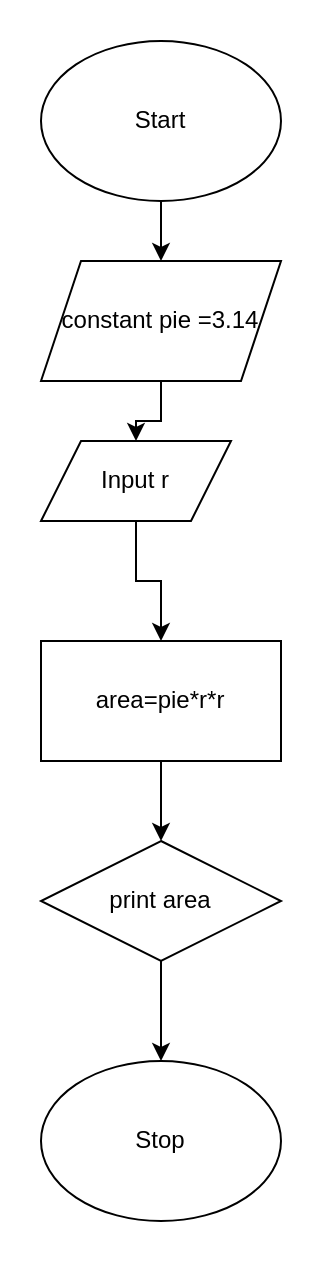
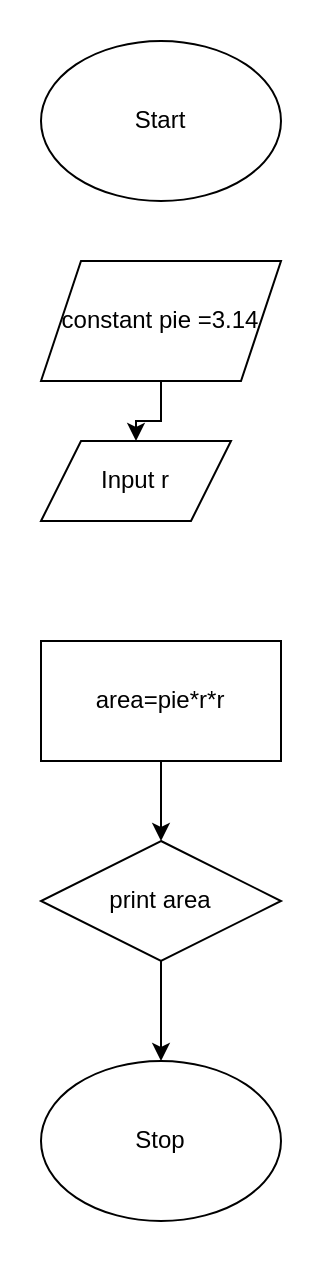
(161, 238) -> none
(142, 581) -> none
